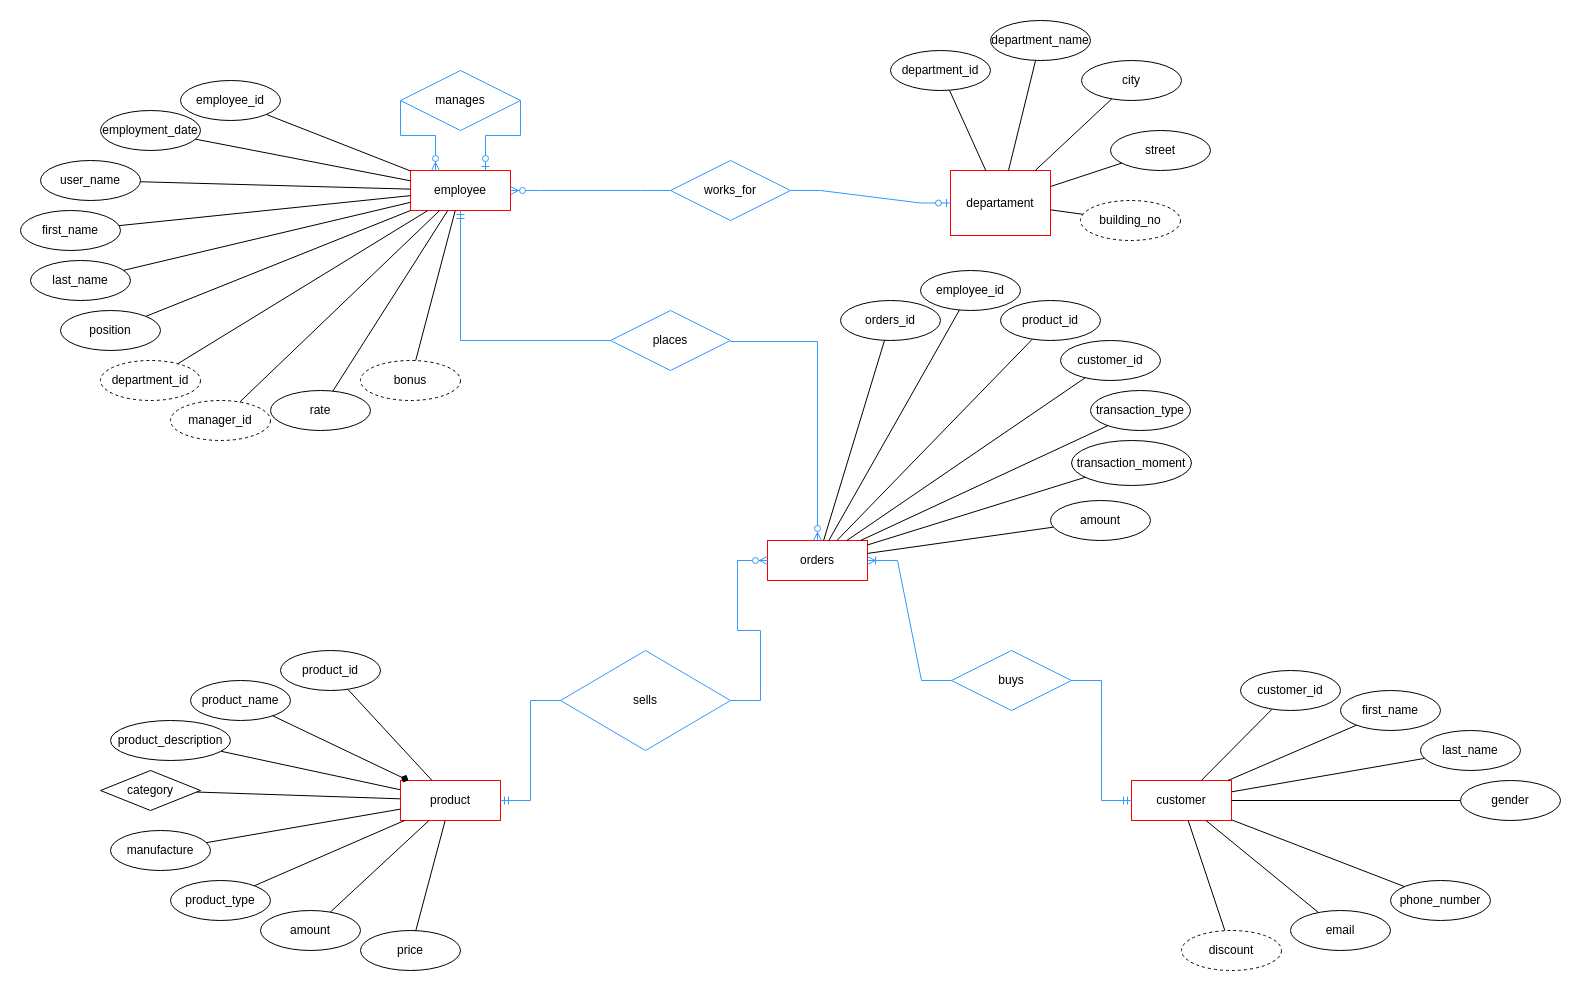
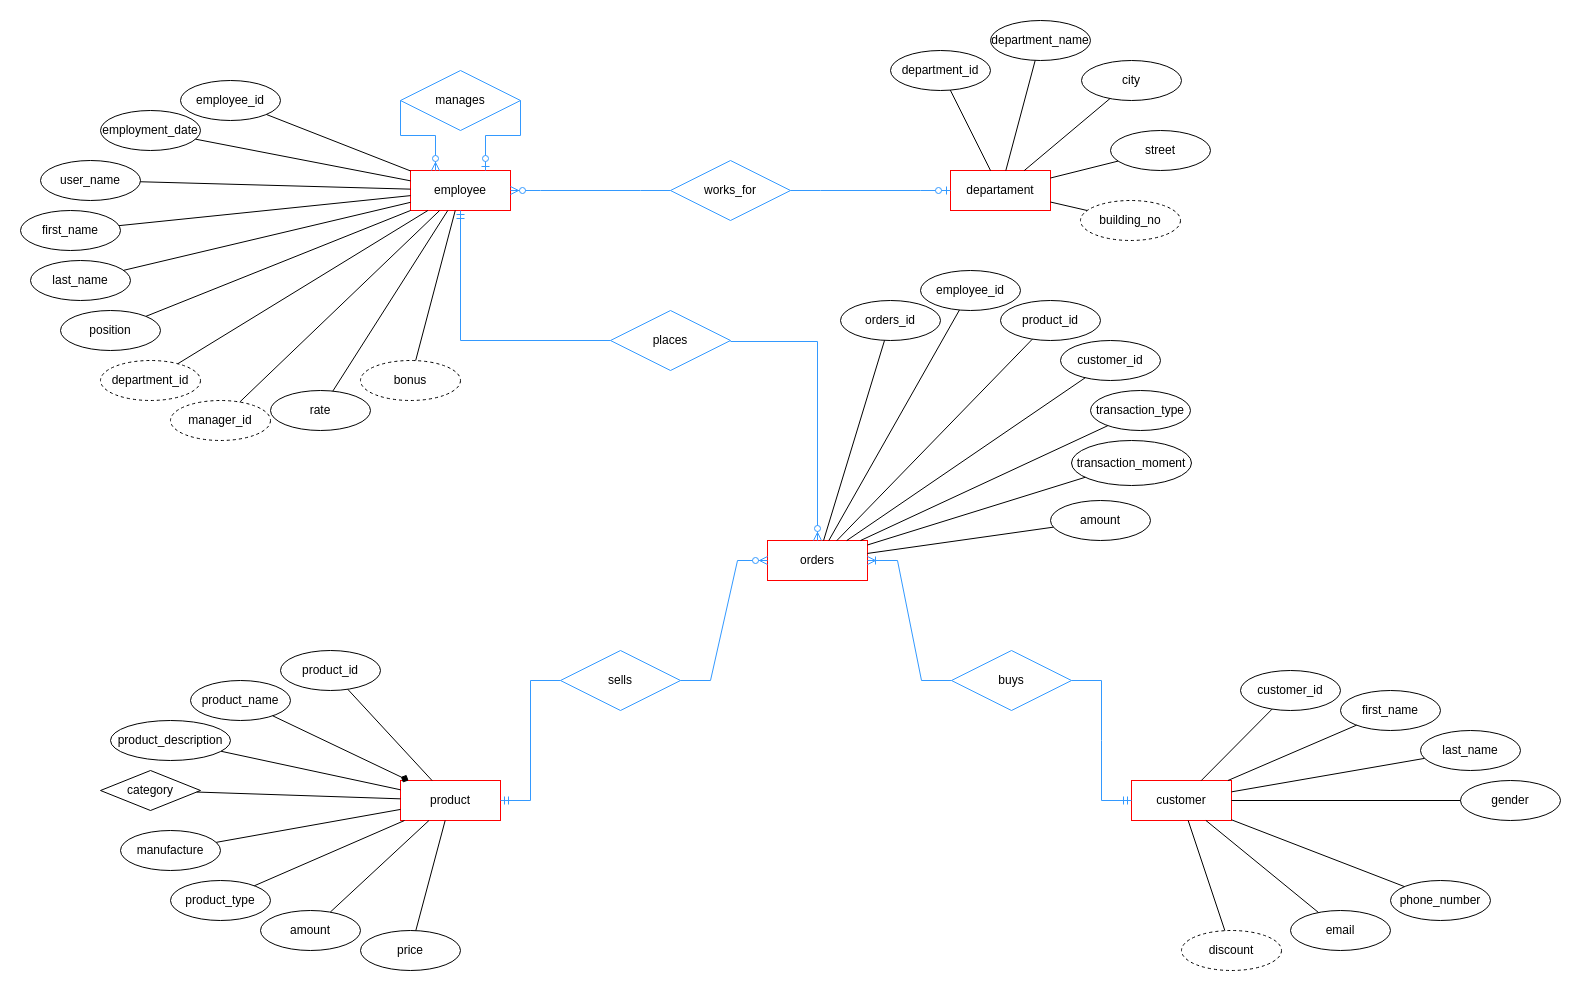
(1001, 203) -> (1001, 191)
(646, 701) -> (621, 681)
(161, 851) -> (171, 851)
